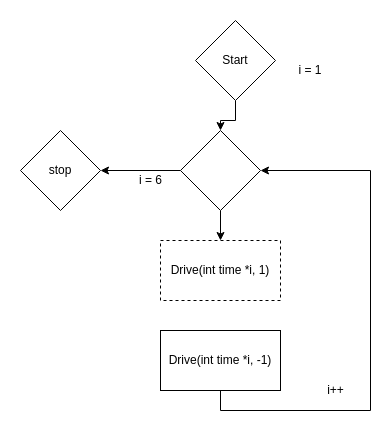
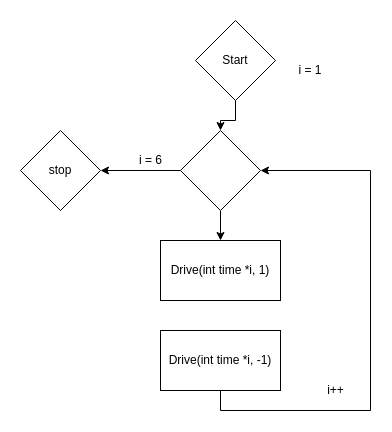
(151, 181) -> (151, 161)
(221, 271) -> (221, 271)
